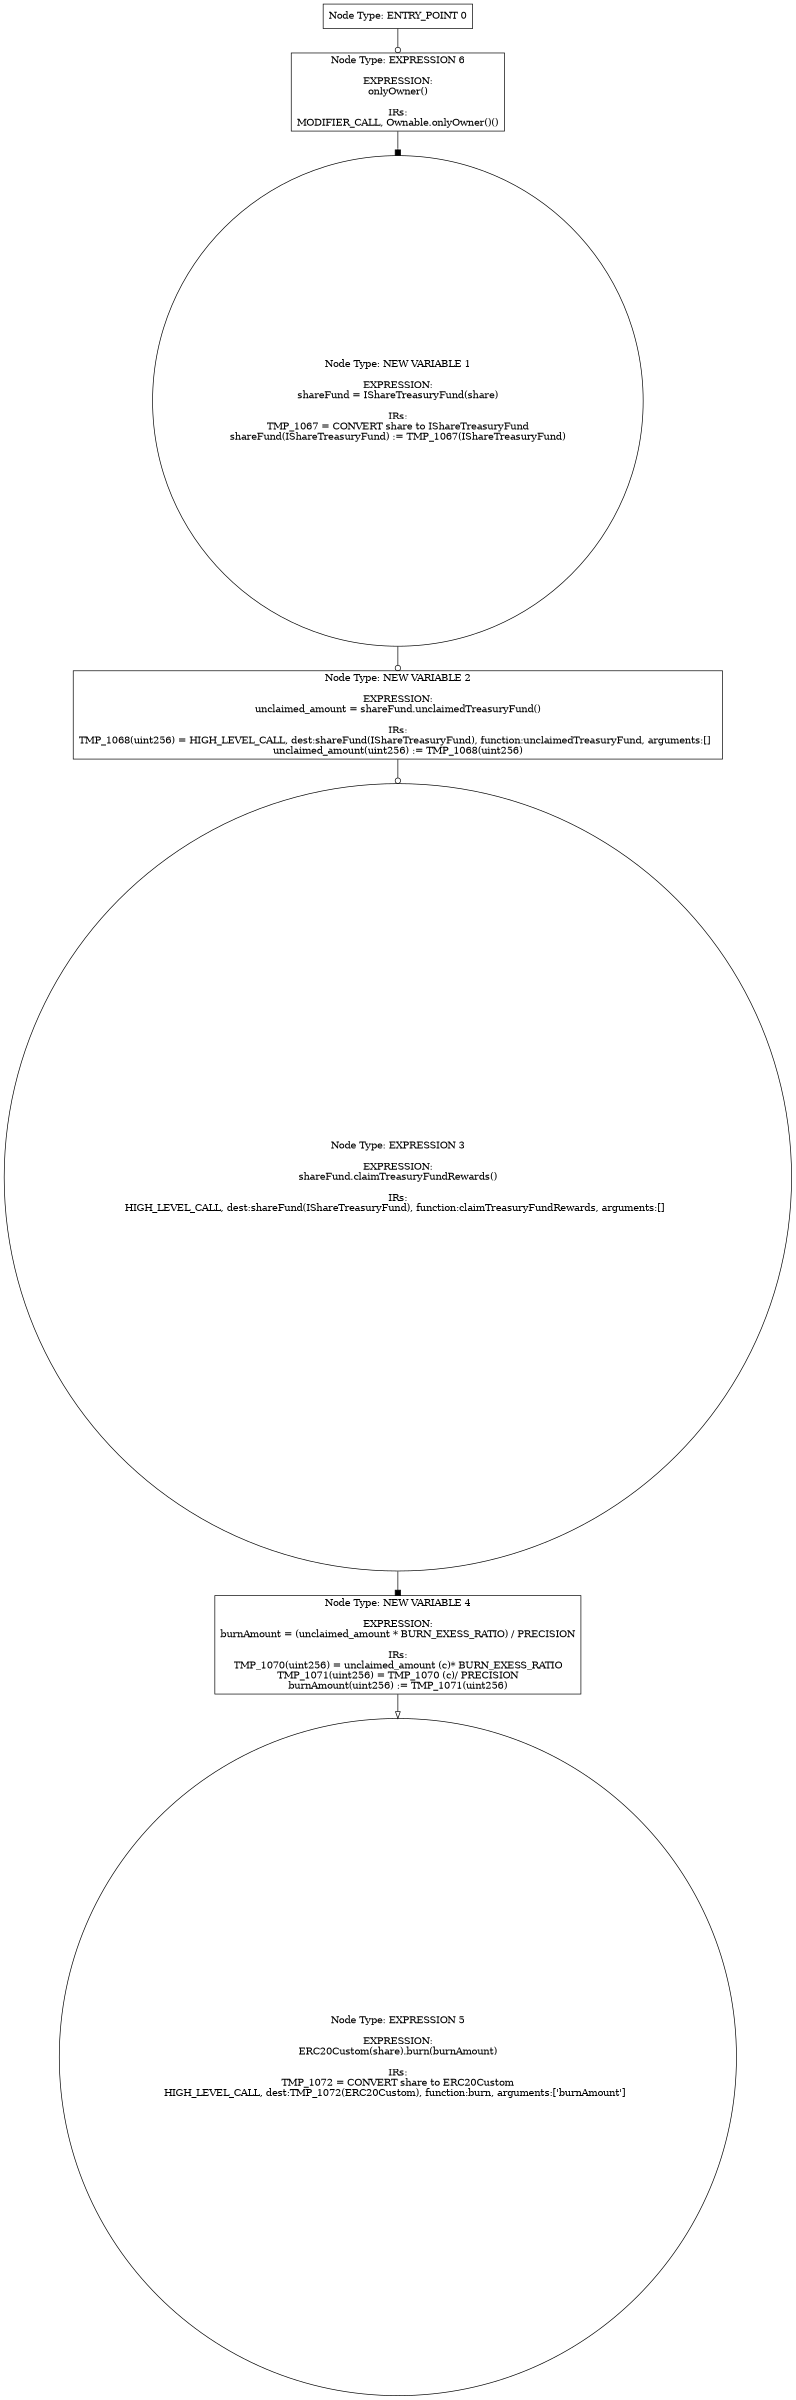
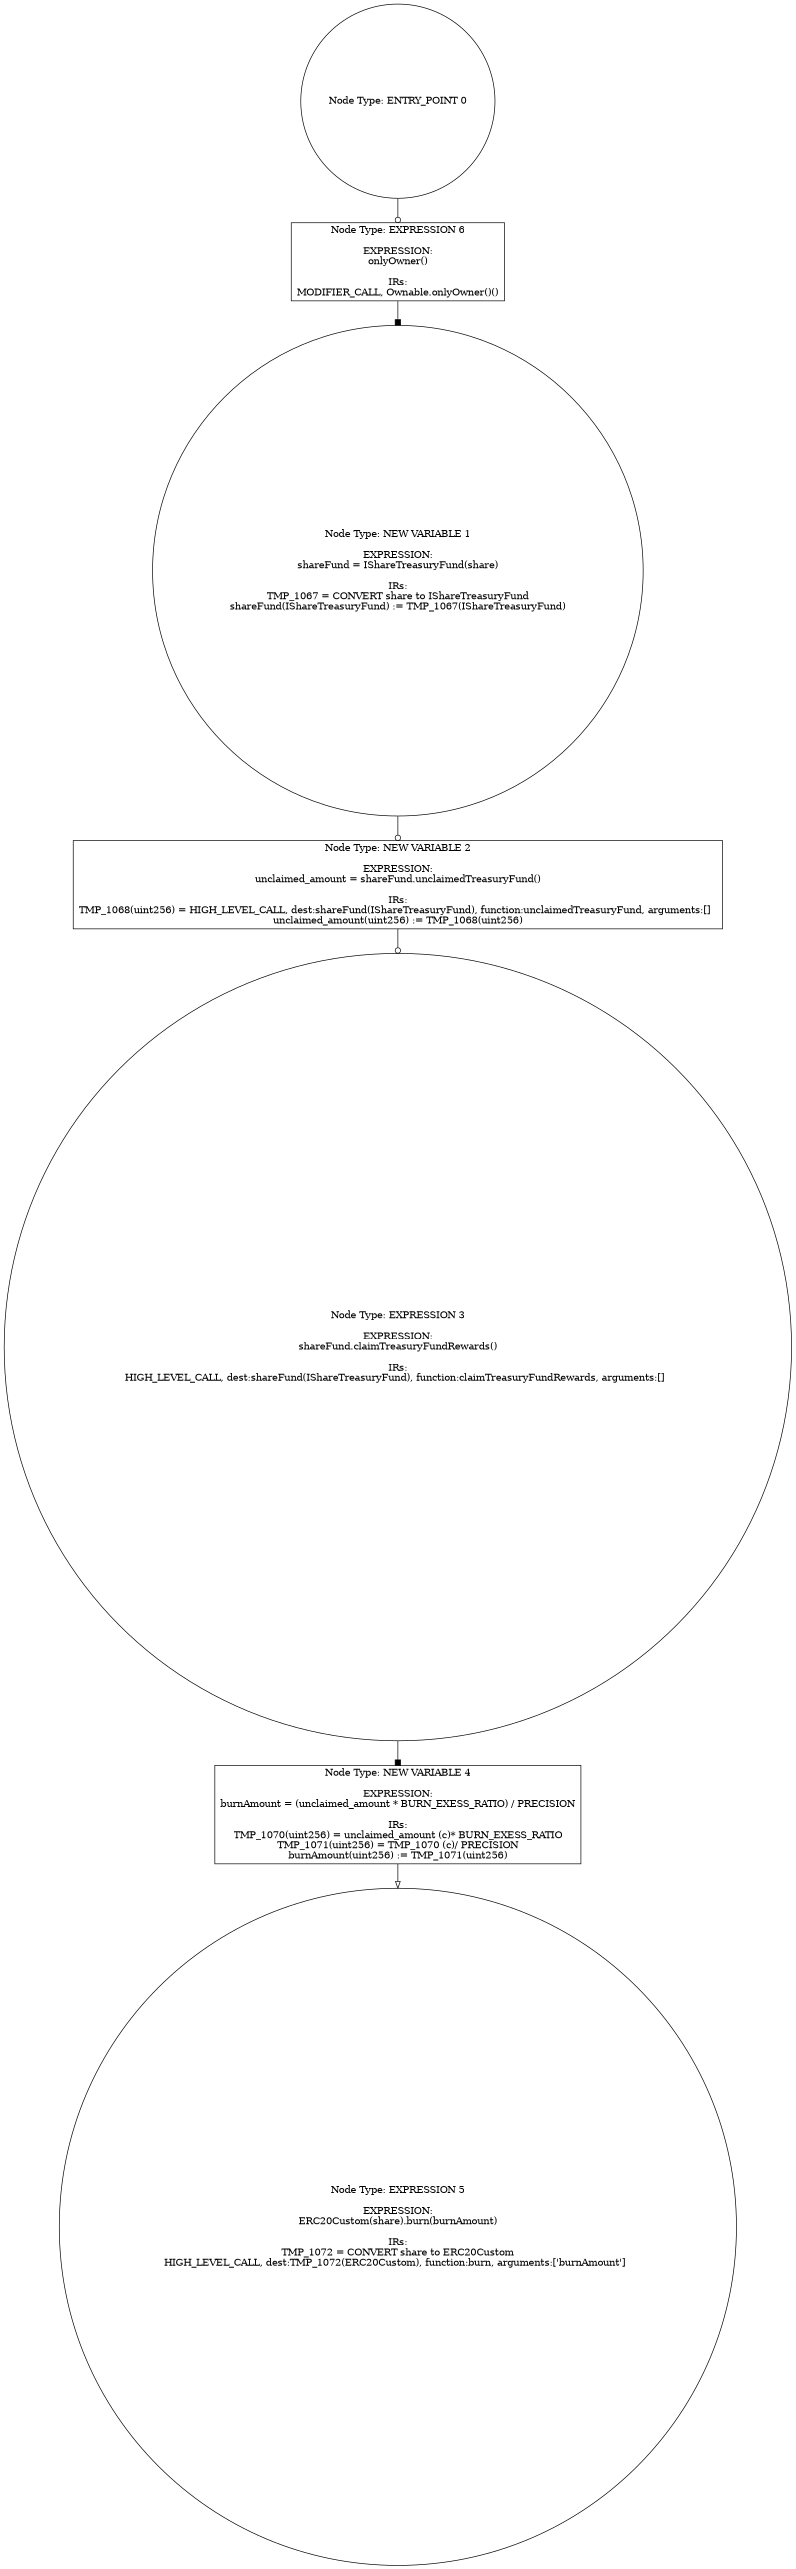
(398, 16) -> (398, 101)
